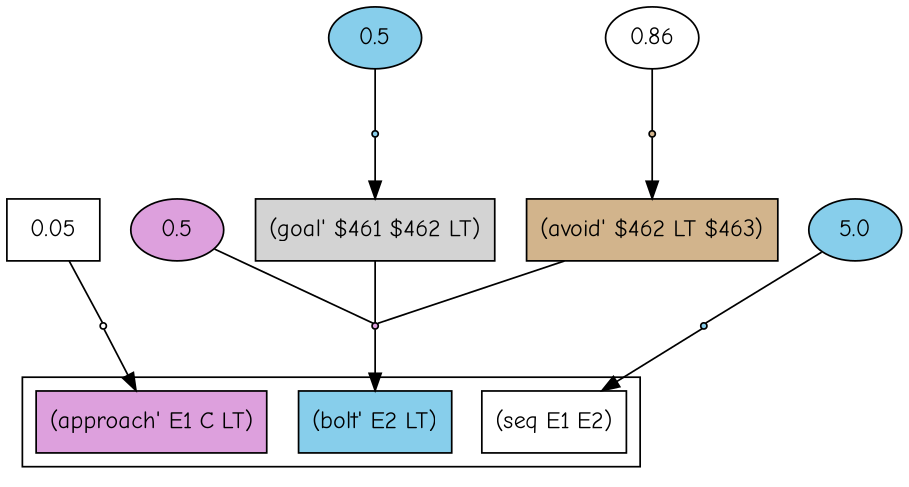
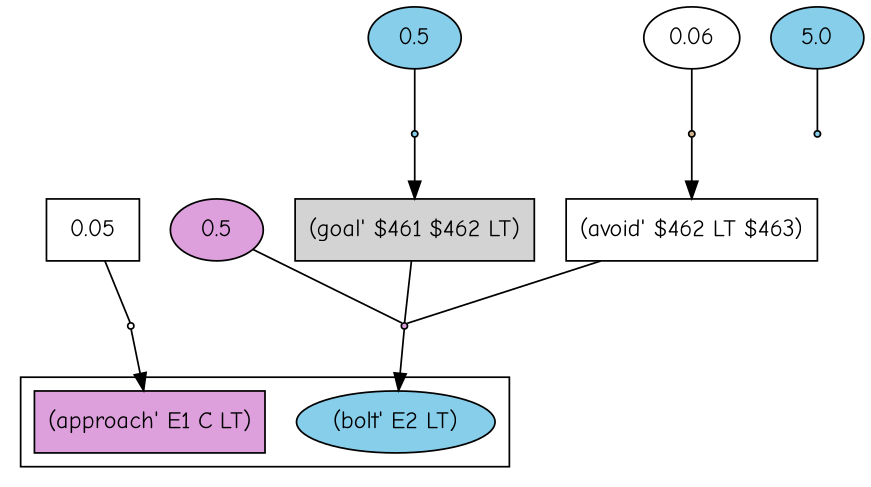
(652, 38) -> (692, 38)
(652, 230) -> (692, 230)
(375, 422) -> (396, 422)
(554, 422) -> none
